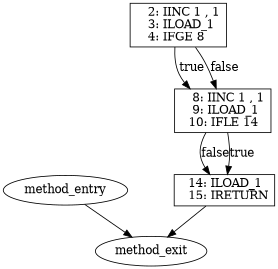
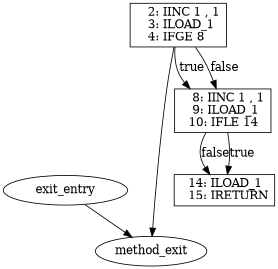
(65, 190) -> (65, 190)
(190, 219) -> (161, 137)
